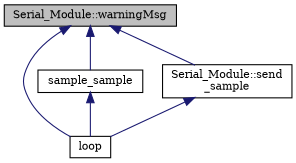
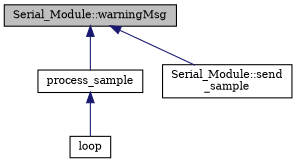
(90, 81) -> (90, 81)
(24, 87) -> none
(148, 119) -> none
